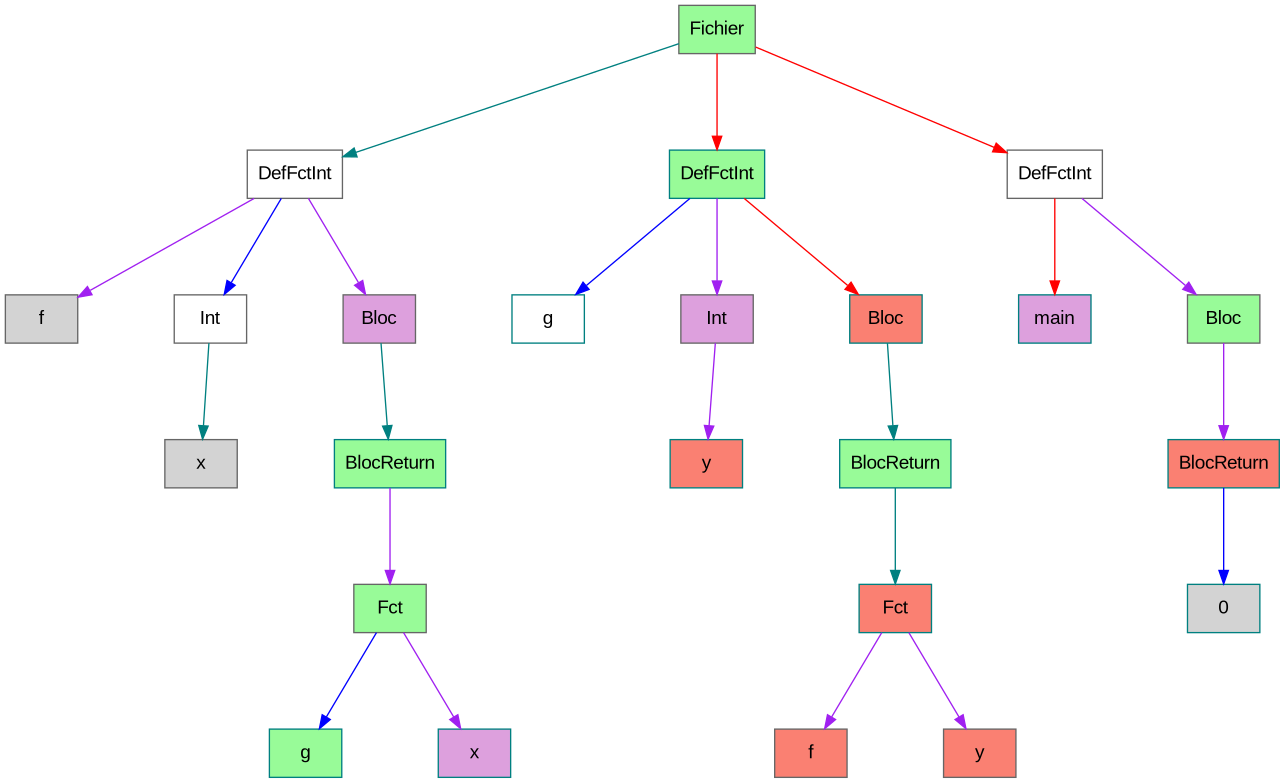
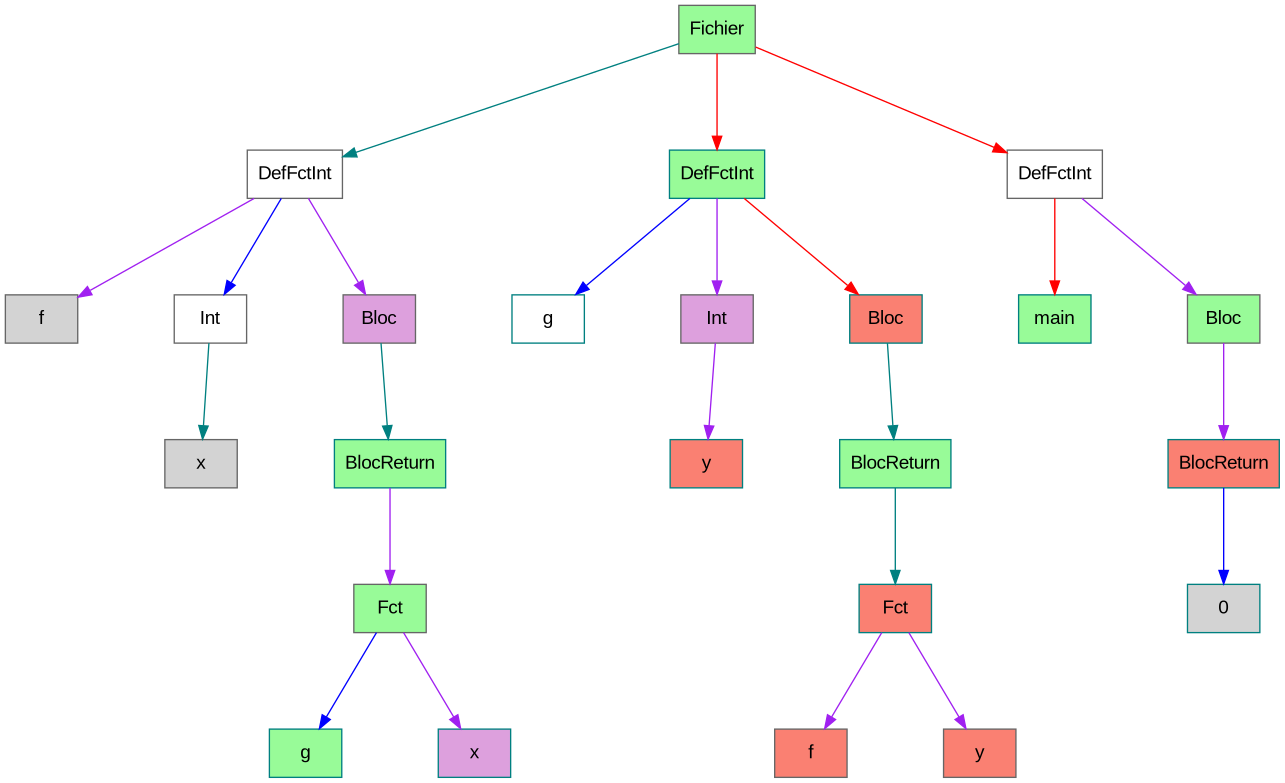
(1055, 319) -> (1055, 319)
